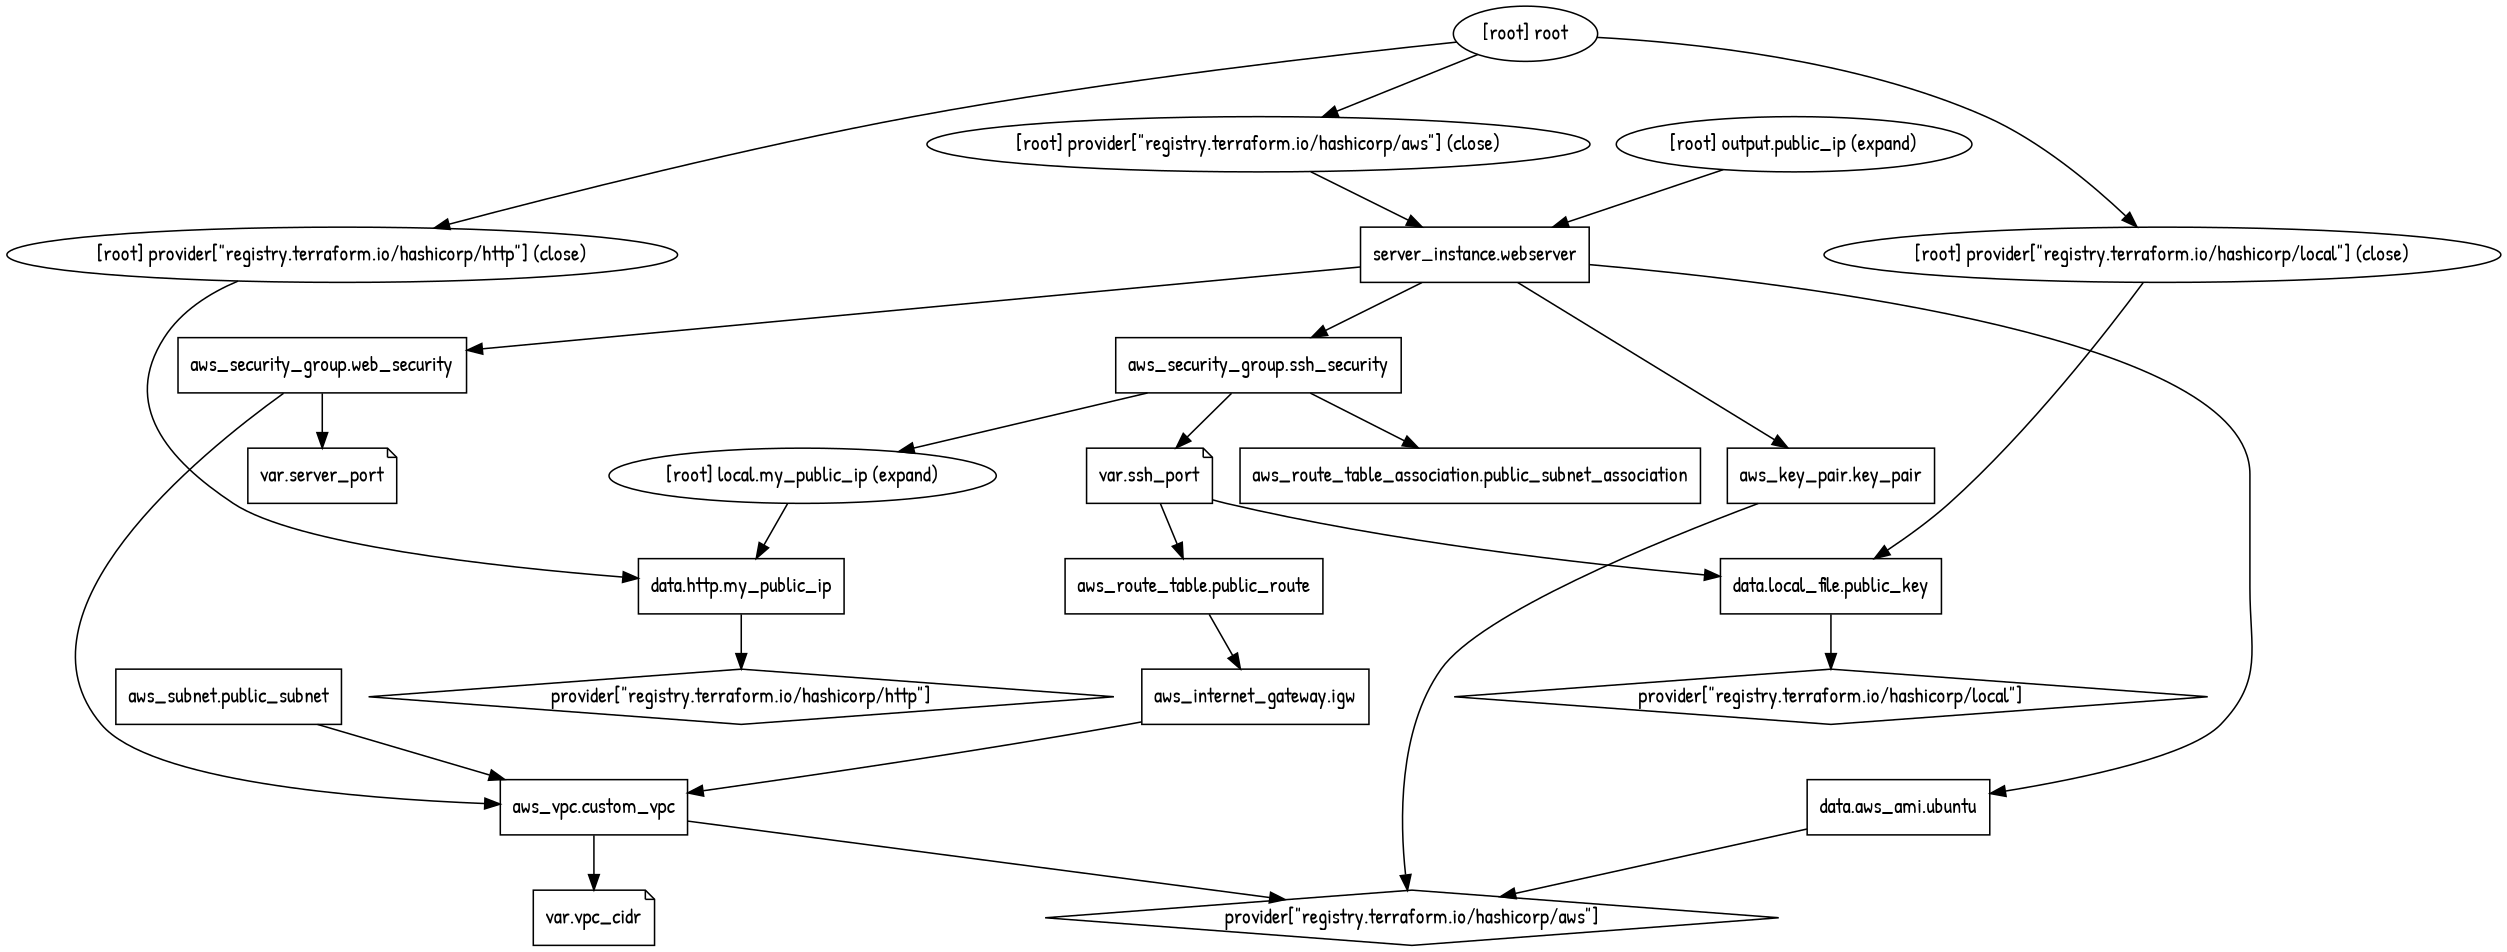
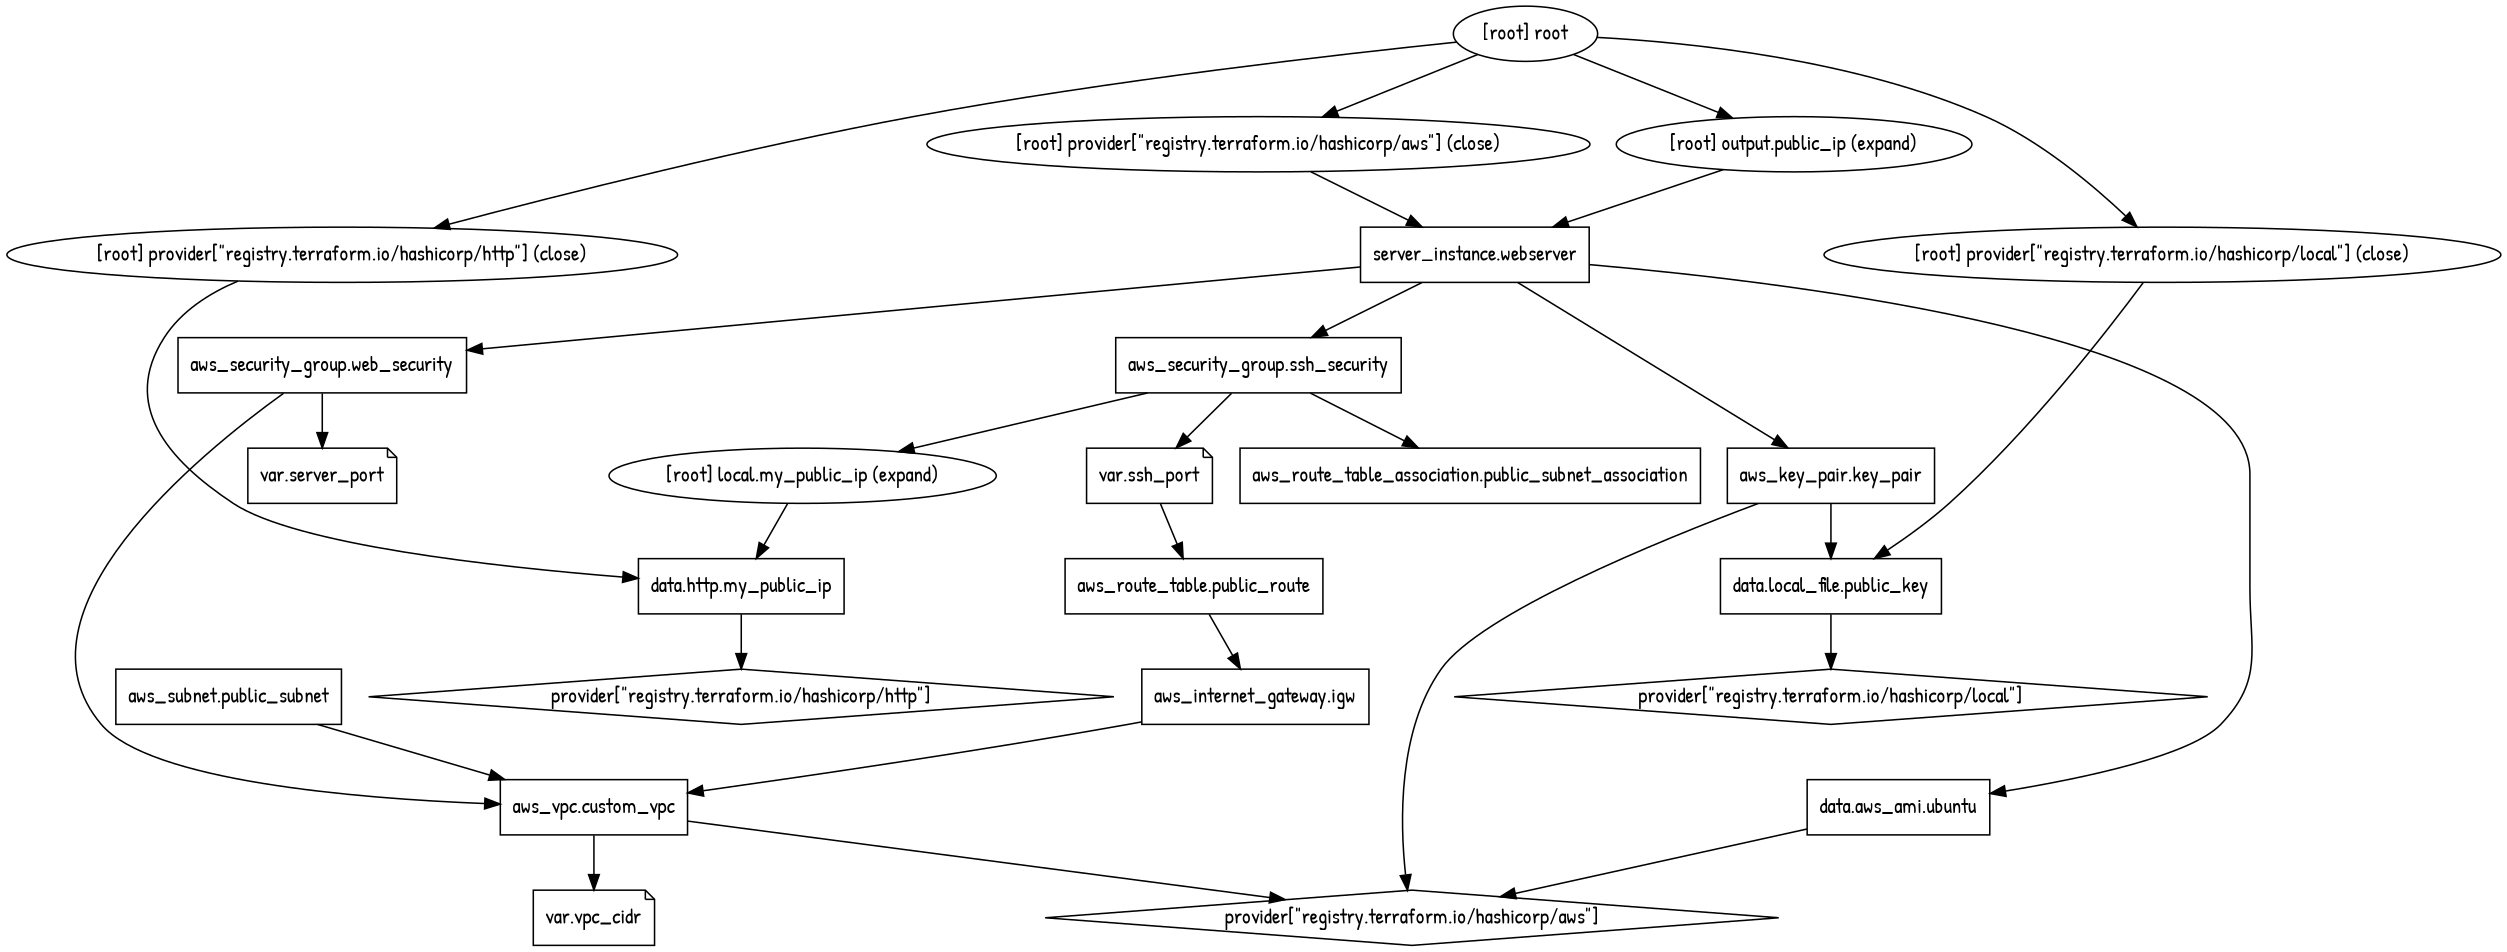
none -> (1646, 83)
(1457, 546) -> (1831, 523)
